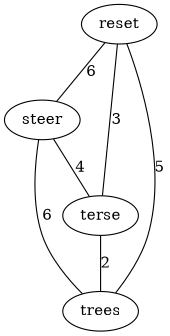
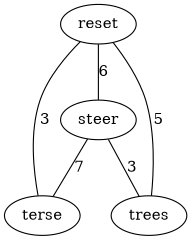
(81, 168) -> (80, 168)
(48, 216) -> (132, 168)
(101, 263) -> none
